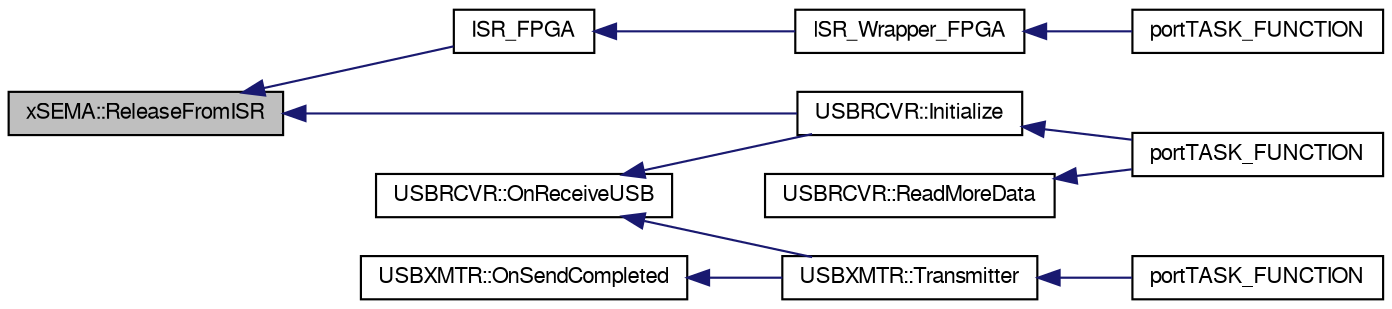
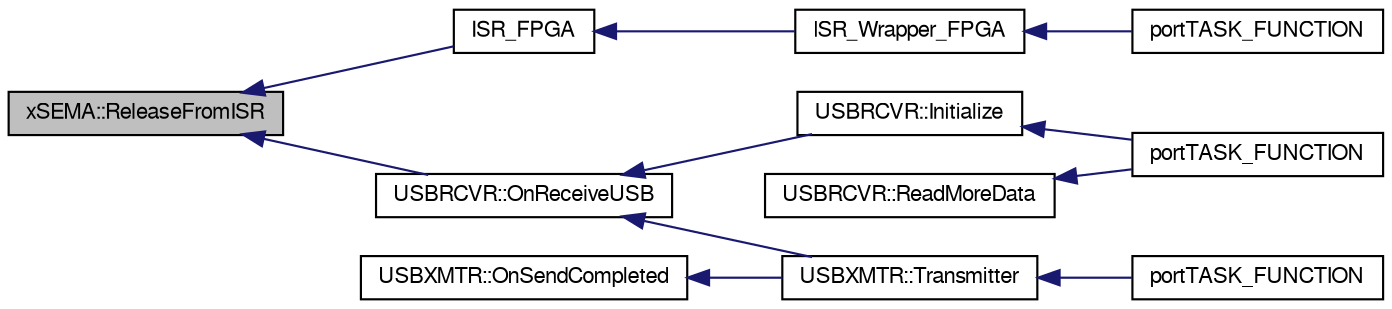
(551, 113) -> (346, 157)
